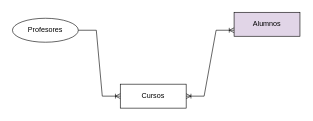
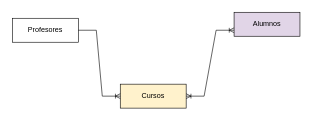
(45, 30) -> (45, 30)
(153, 96) -> (153, 96)
